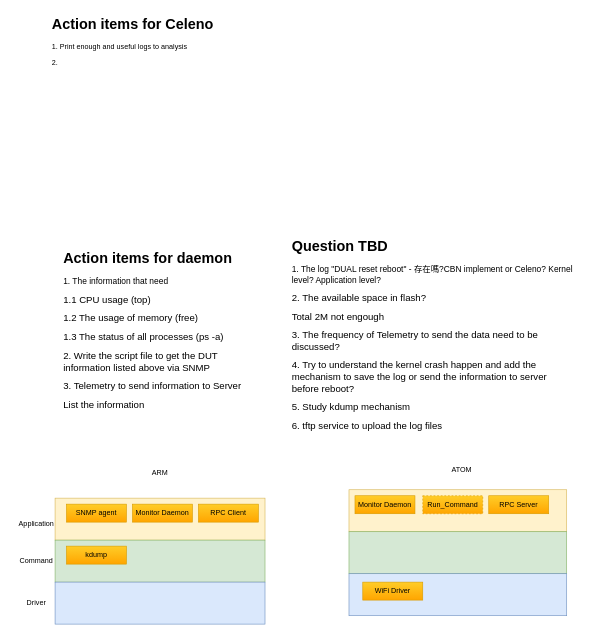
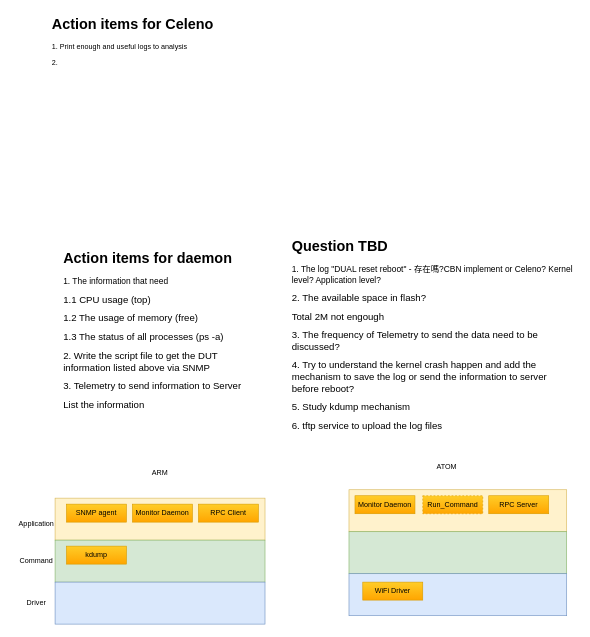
(462, 470) -> (447, 467)
